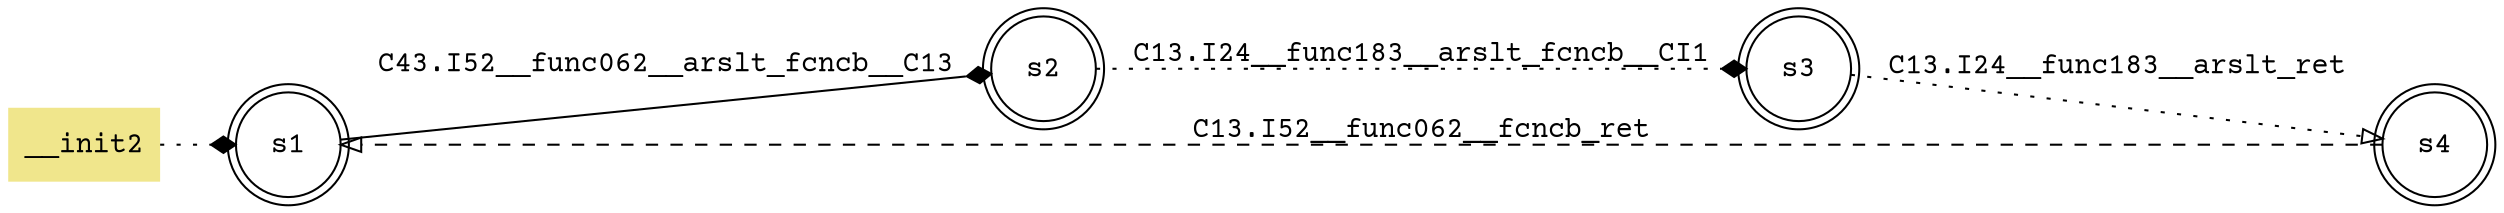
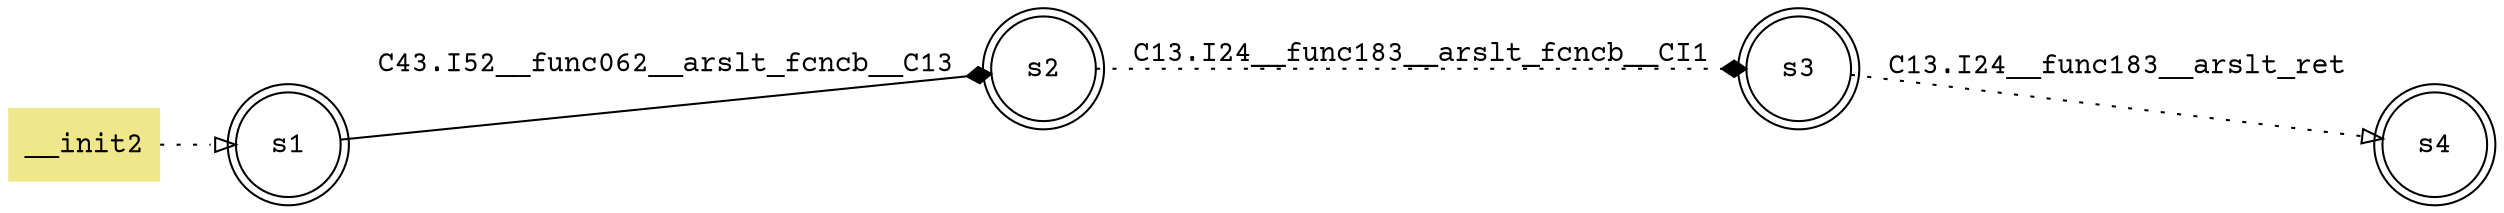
(185, 145) -> (185, 145)
(1372, 145) -> none
